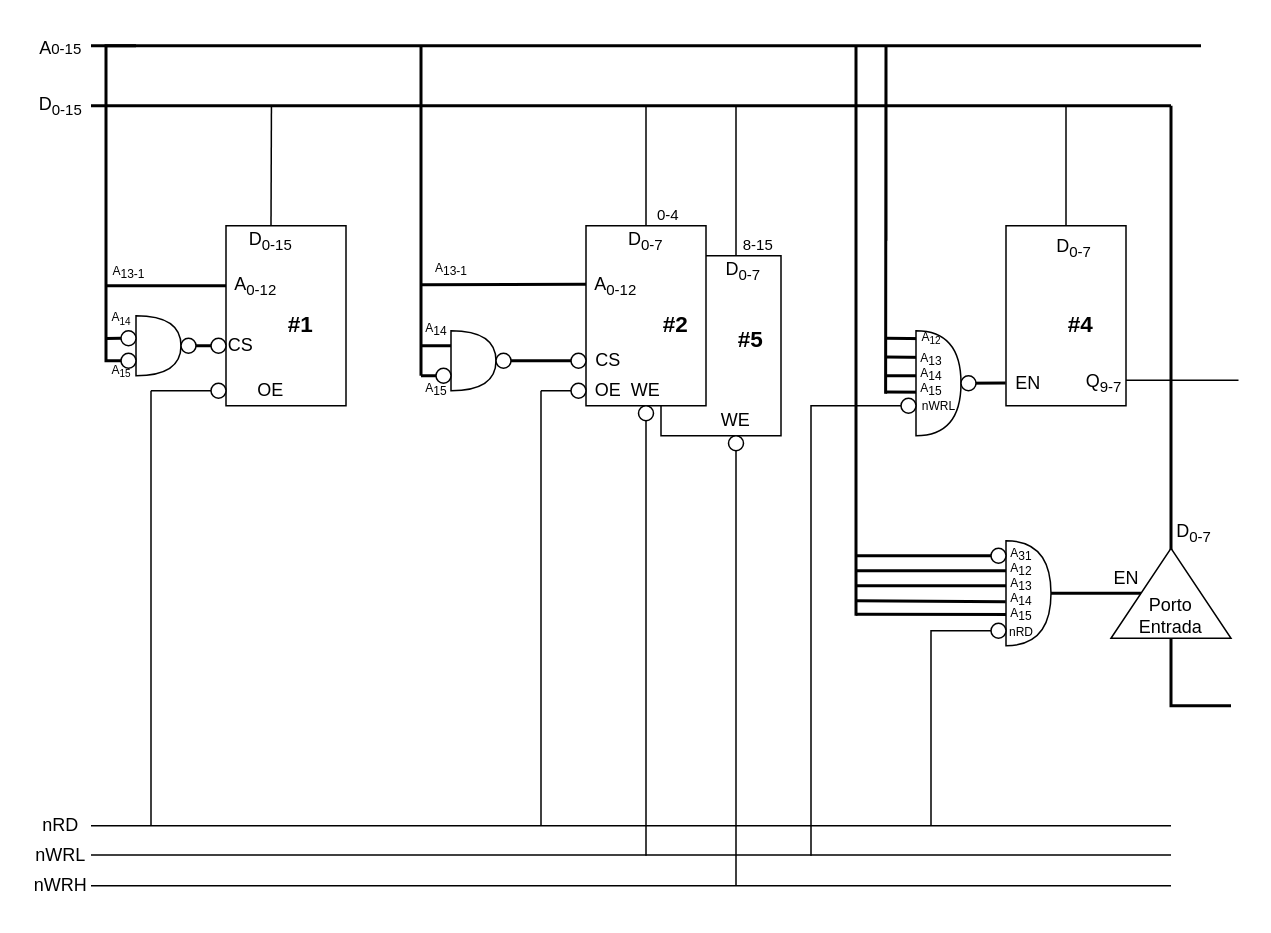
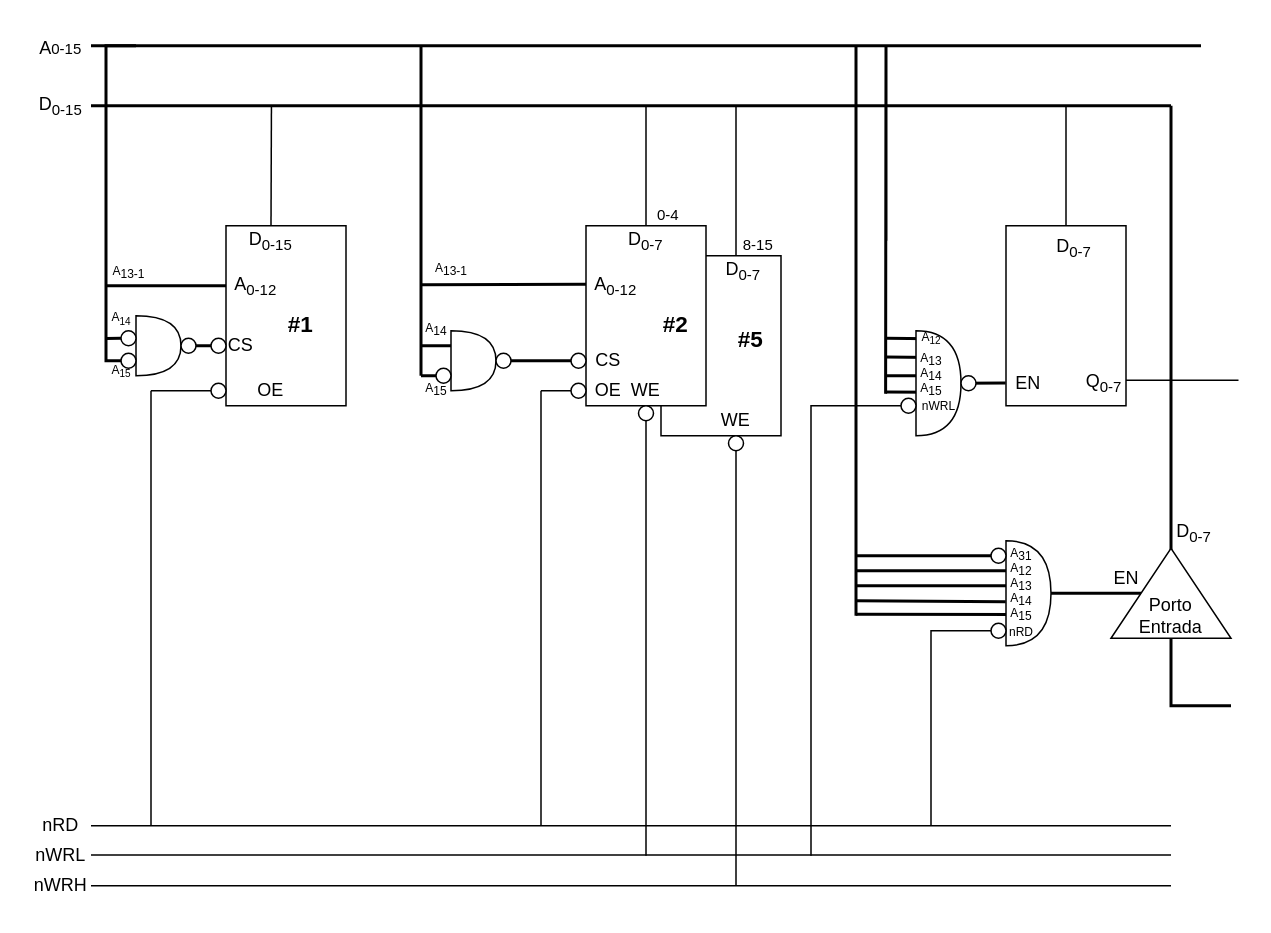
(1081, 323) -> none
(1104, 383) -> (1104, 383)
